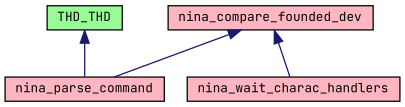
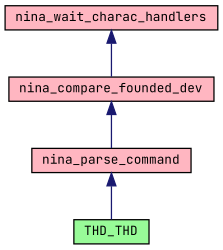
(85, 60) -> (111, 203)
(284, 60) -> (111, 60)
